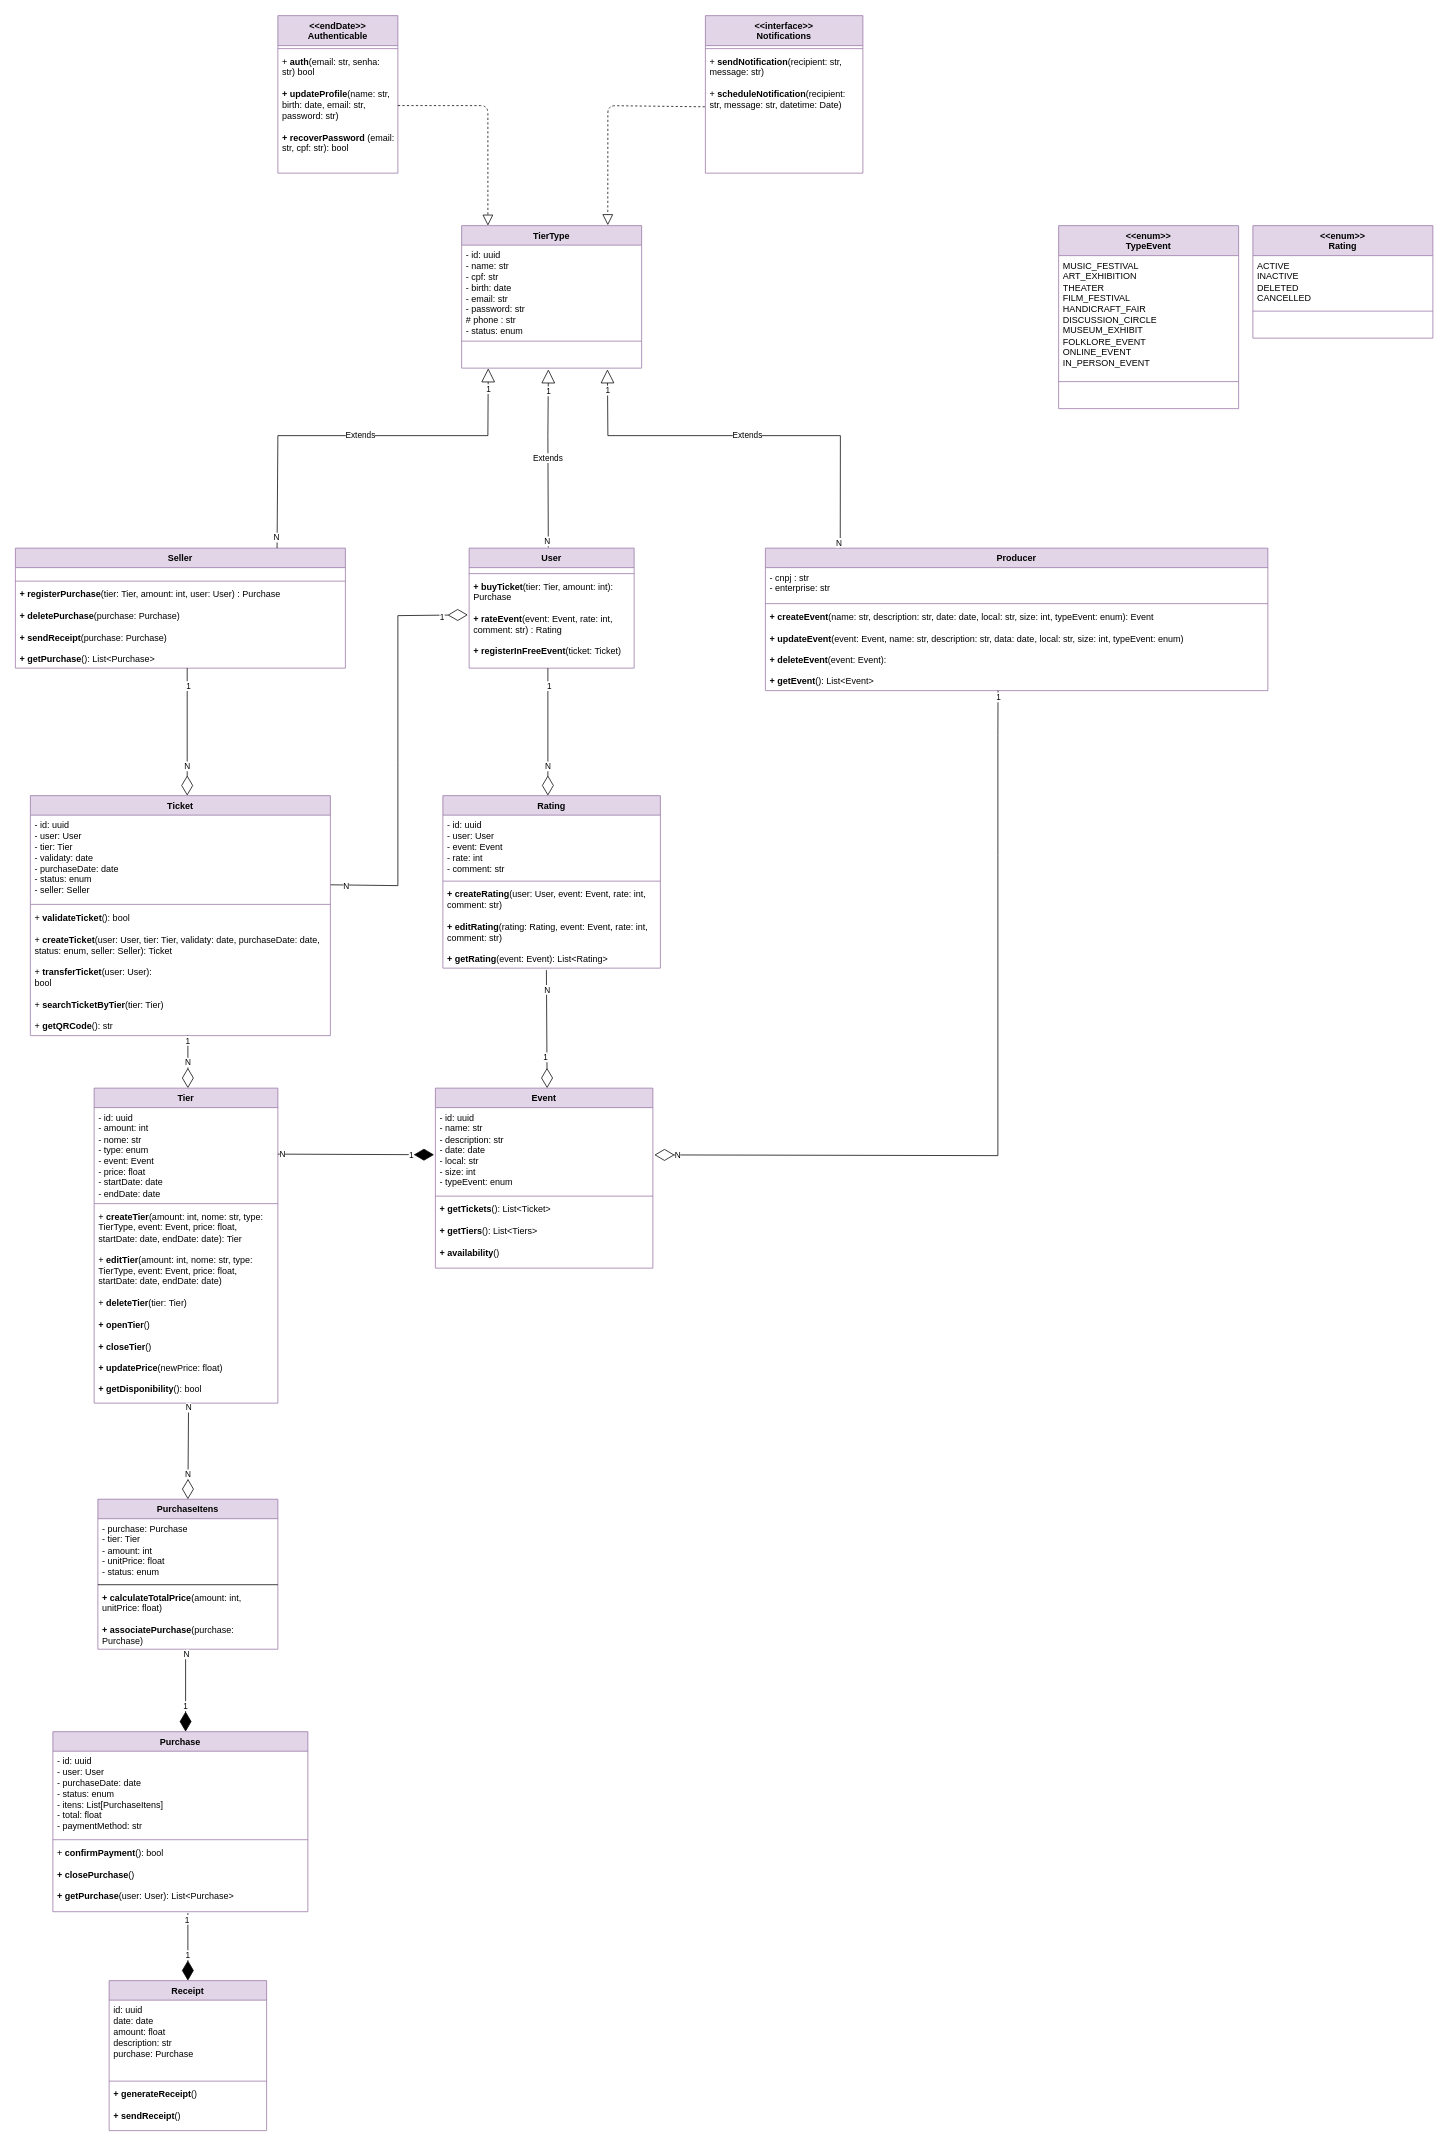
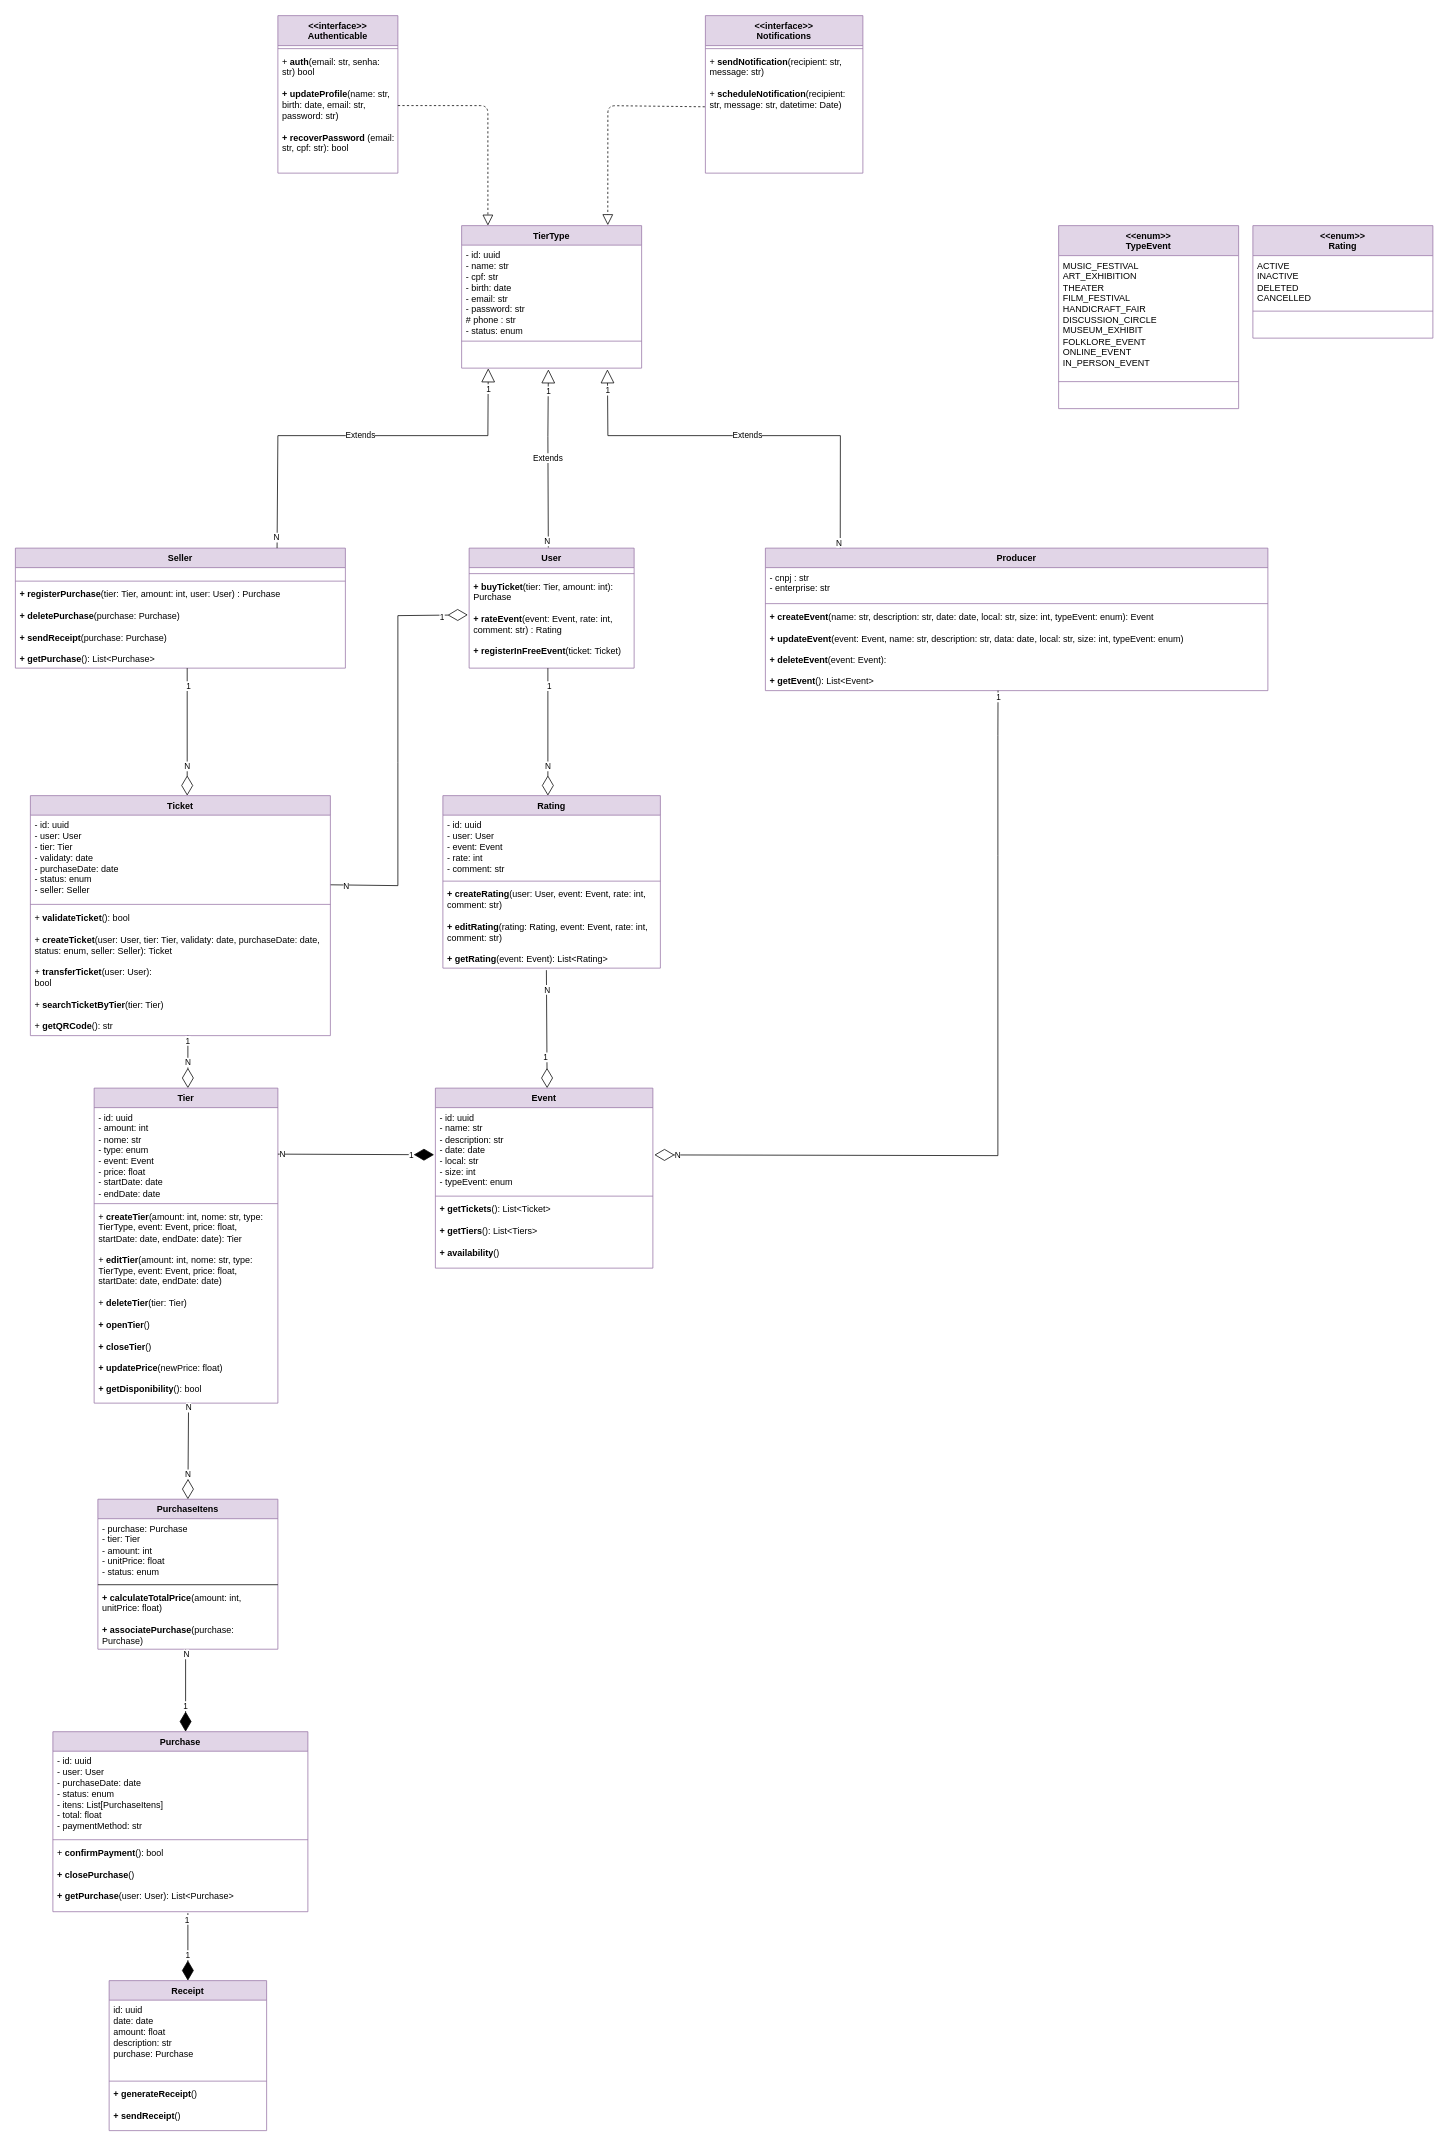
(338, 31) -> (338, 31)
